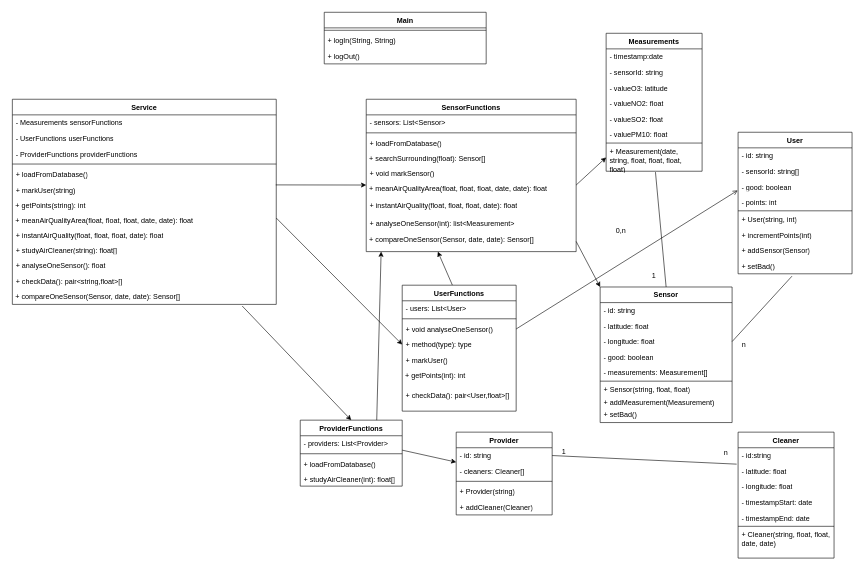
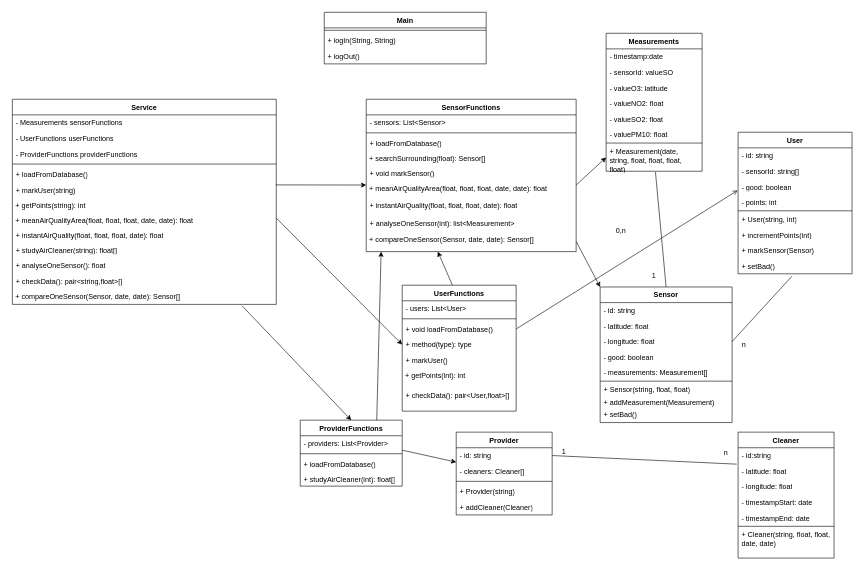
(642, 73) -> (644, 73)
(779, 251) -> (781, 251)
(453, 330) -> (453, 330)
